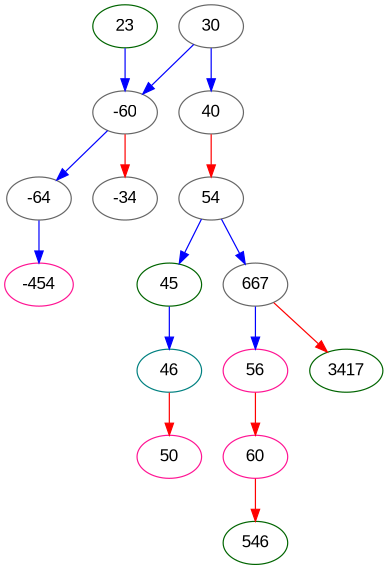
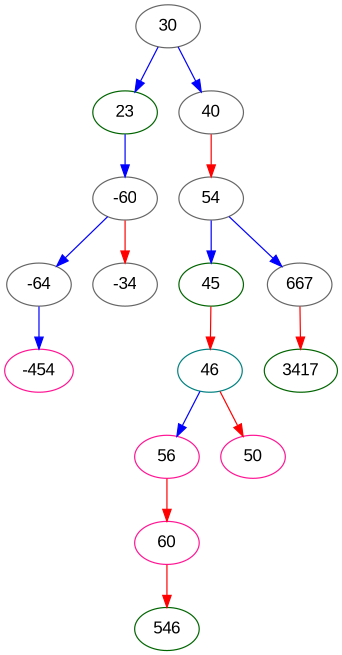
(173, 65) -> (149, 64)
(169, 322) -> (211, 322)
(255, 322) -> (191, 408)
